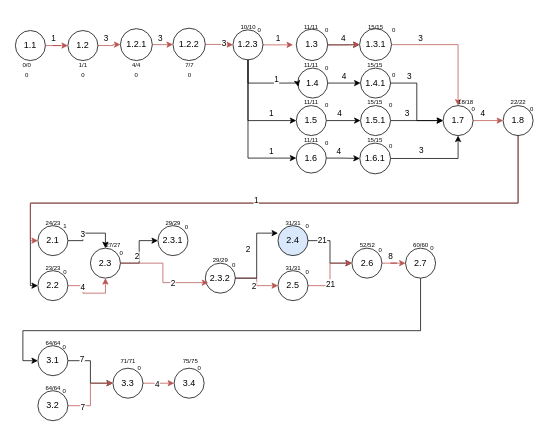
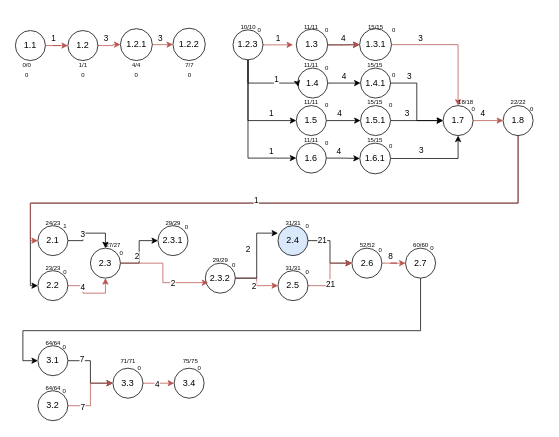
(216, 44) -> none
